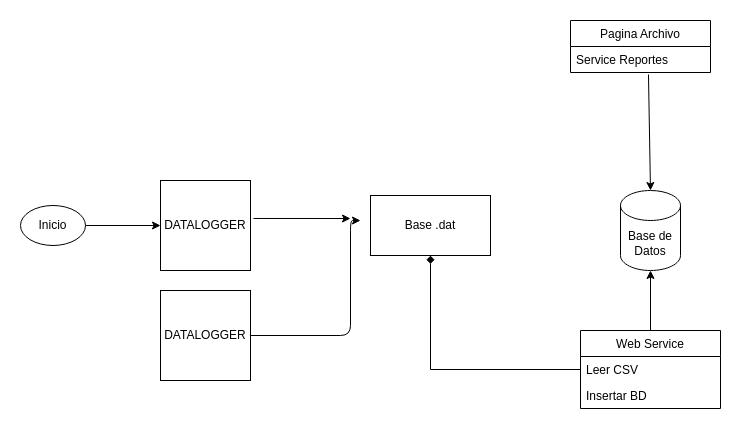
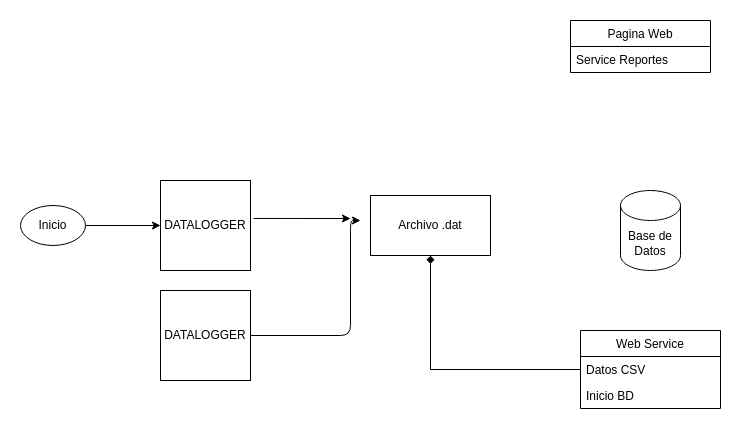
(640, 34) -> (640, 34)
(649, 129) -> none
(431, 226) -> (431, 226)
(651, 304) -> none
(611, 370) -> (615, 370)
(621, 396) -> (612, 396)
